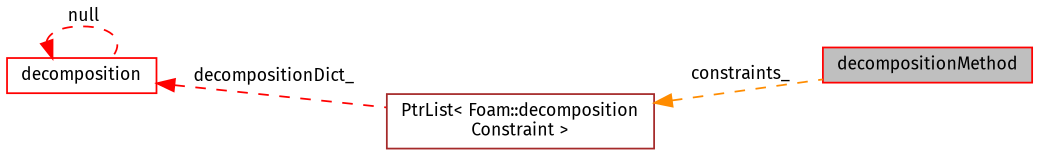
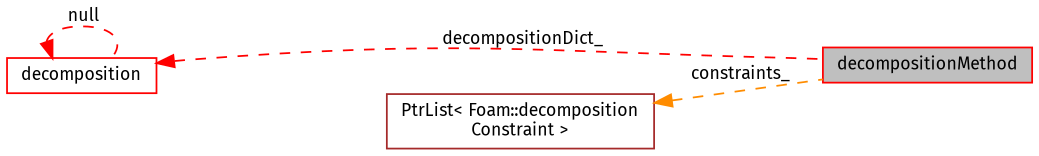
(280, 96) -> (498, 49)
